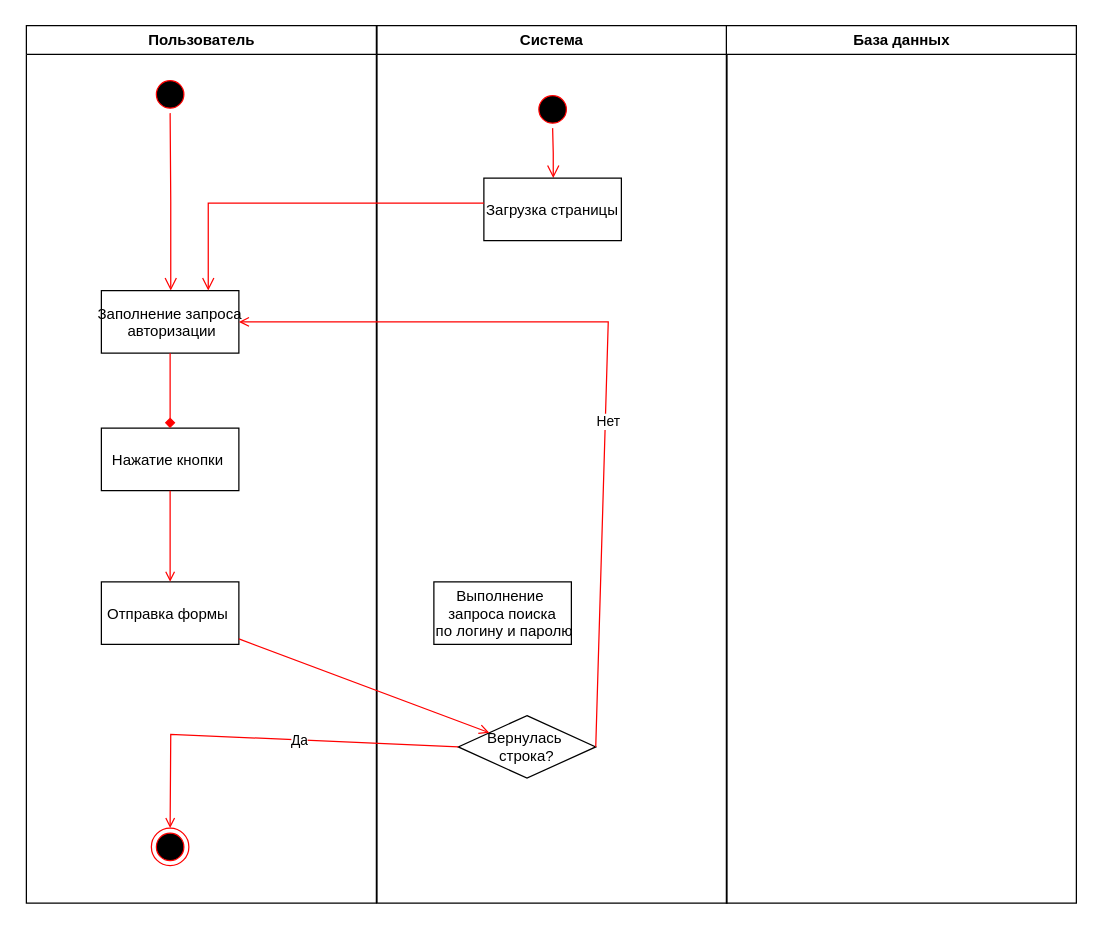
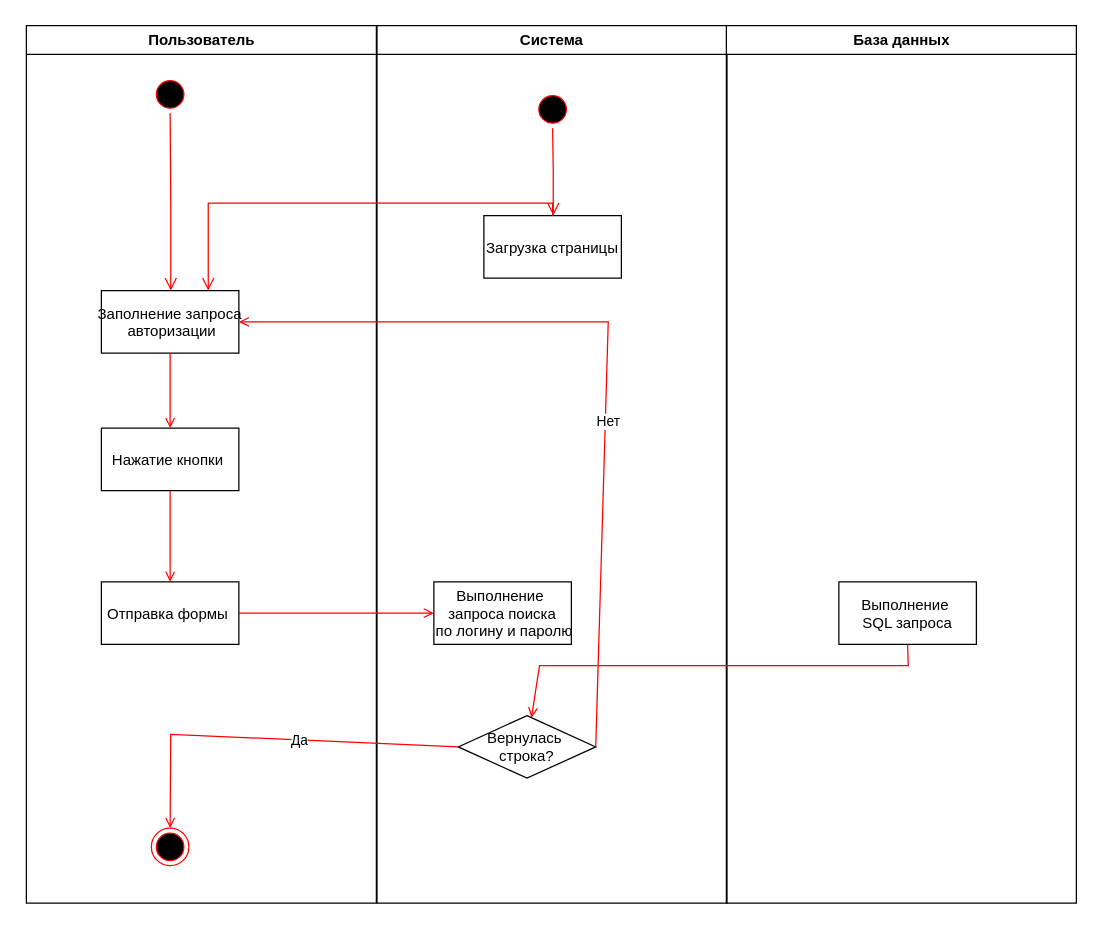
(553, 209) -> (553, 247)
(170, 417) -> (170, 421)
none -> (908, 613)
none -> (710, 666)
(363, 685) -> (335, 613)
